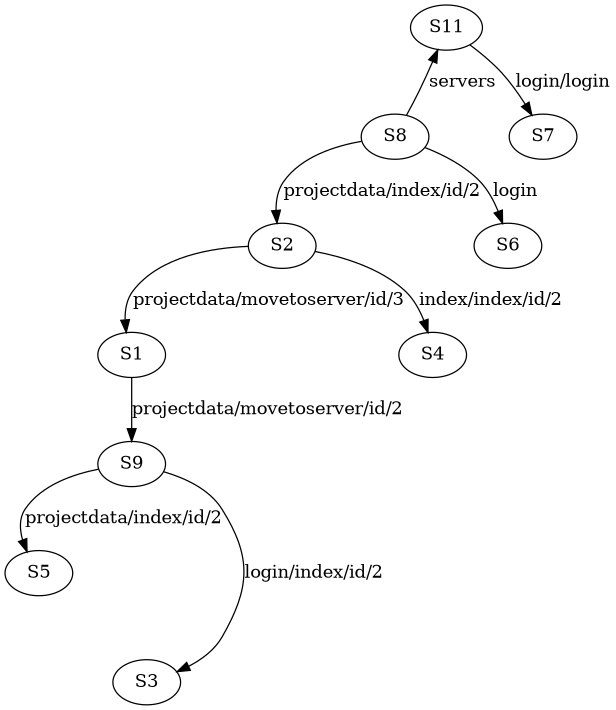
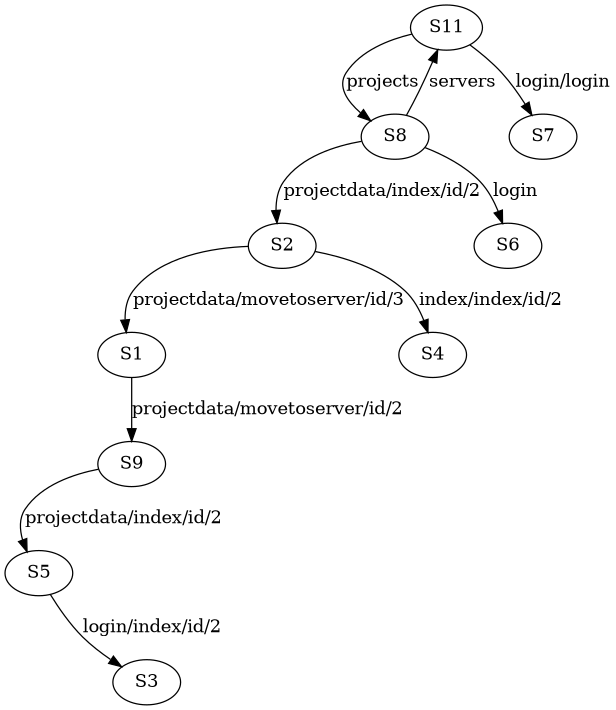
none -> (356, 61)
(243, 560) -> (77, 631)
